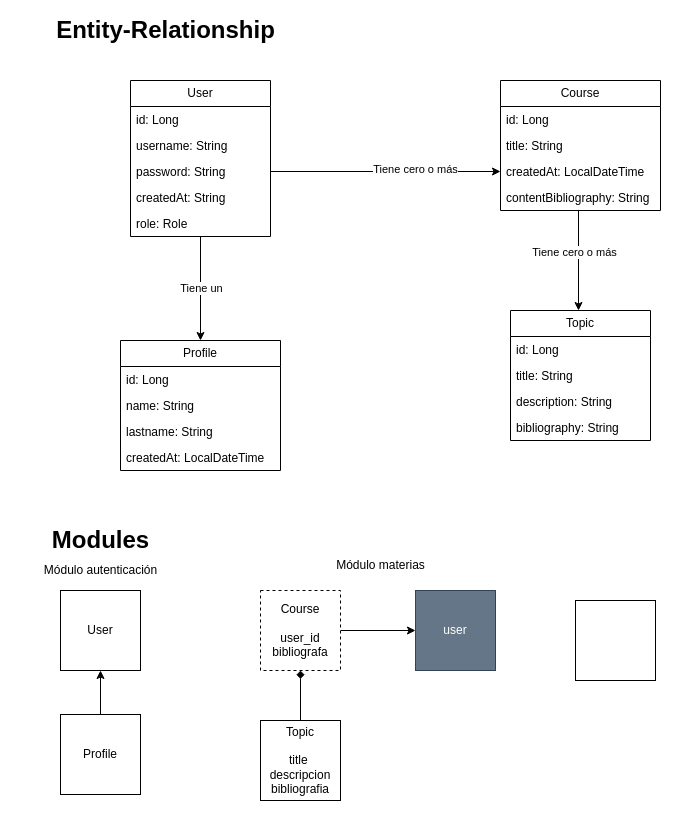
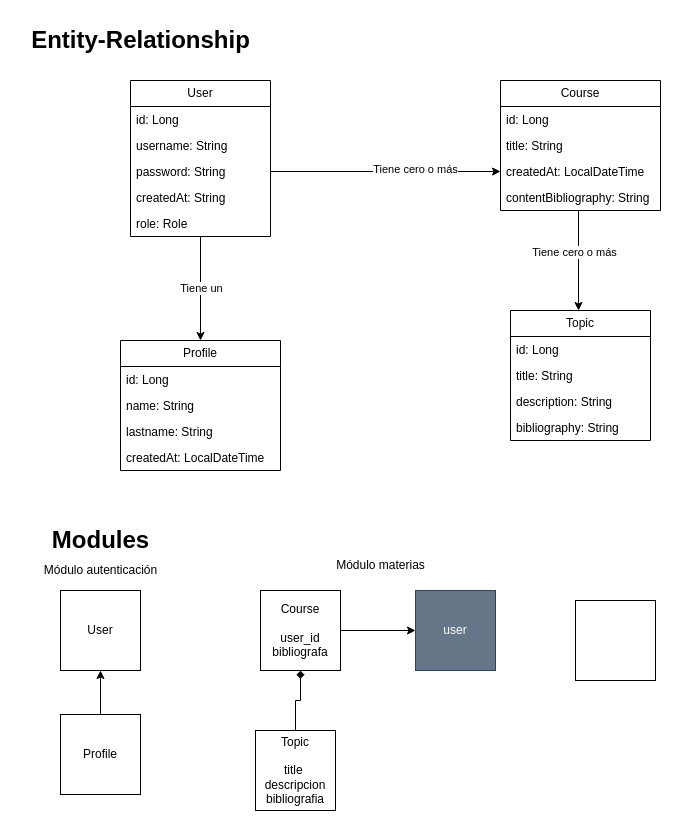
(166, 31) -> (141, 41)
(301, 631) -> (301, 631)
(301, 761) -> (296, 771)
